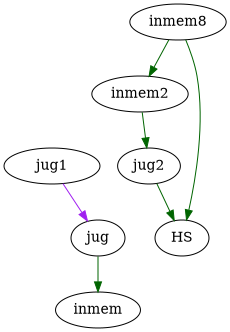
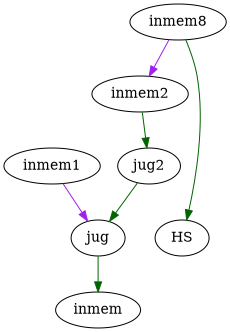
(161, 54) -> (162, 54)
(52, 166) -> (52, 166)
(163, 197) -> (127, 198)
